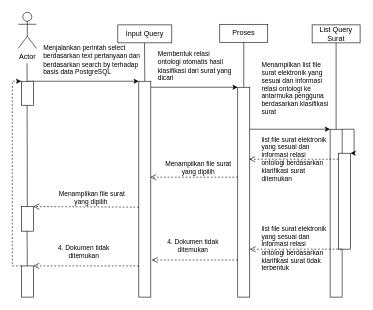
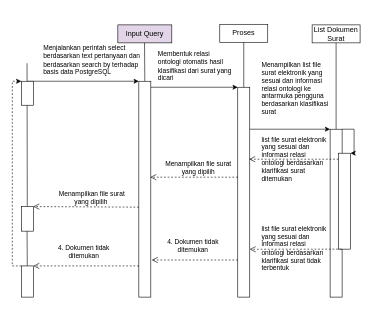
(27, 30) -> none
(145, 34) -> (145, 34)
(336, 34) -> (336, 34)
